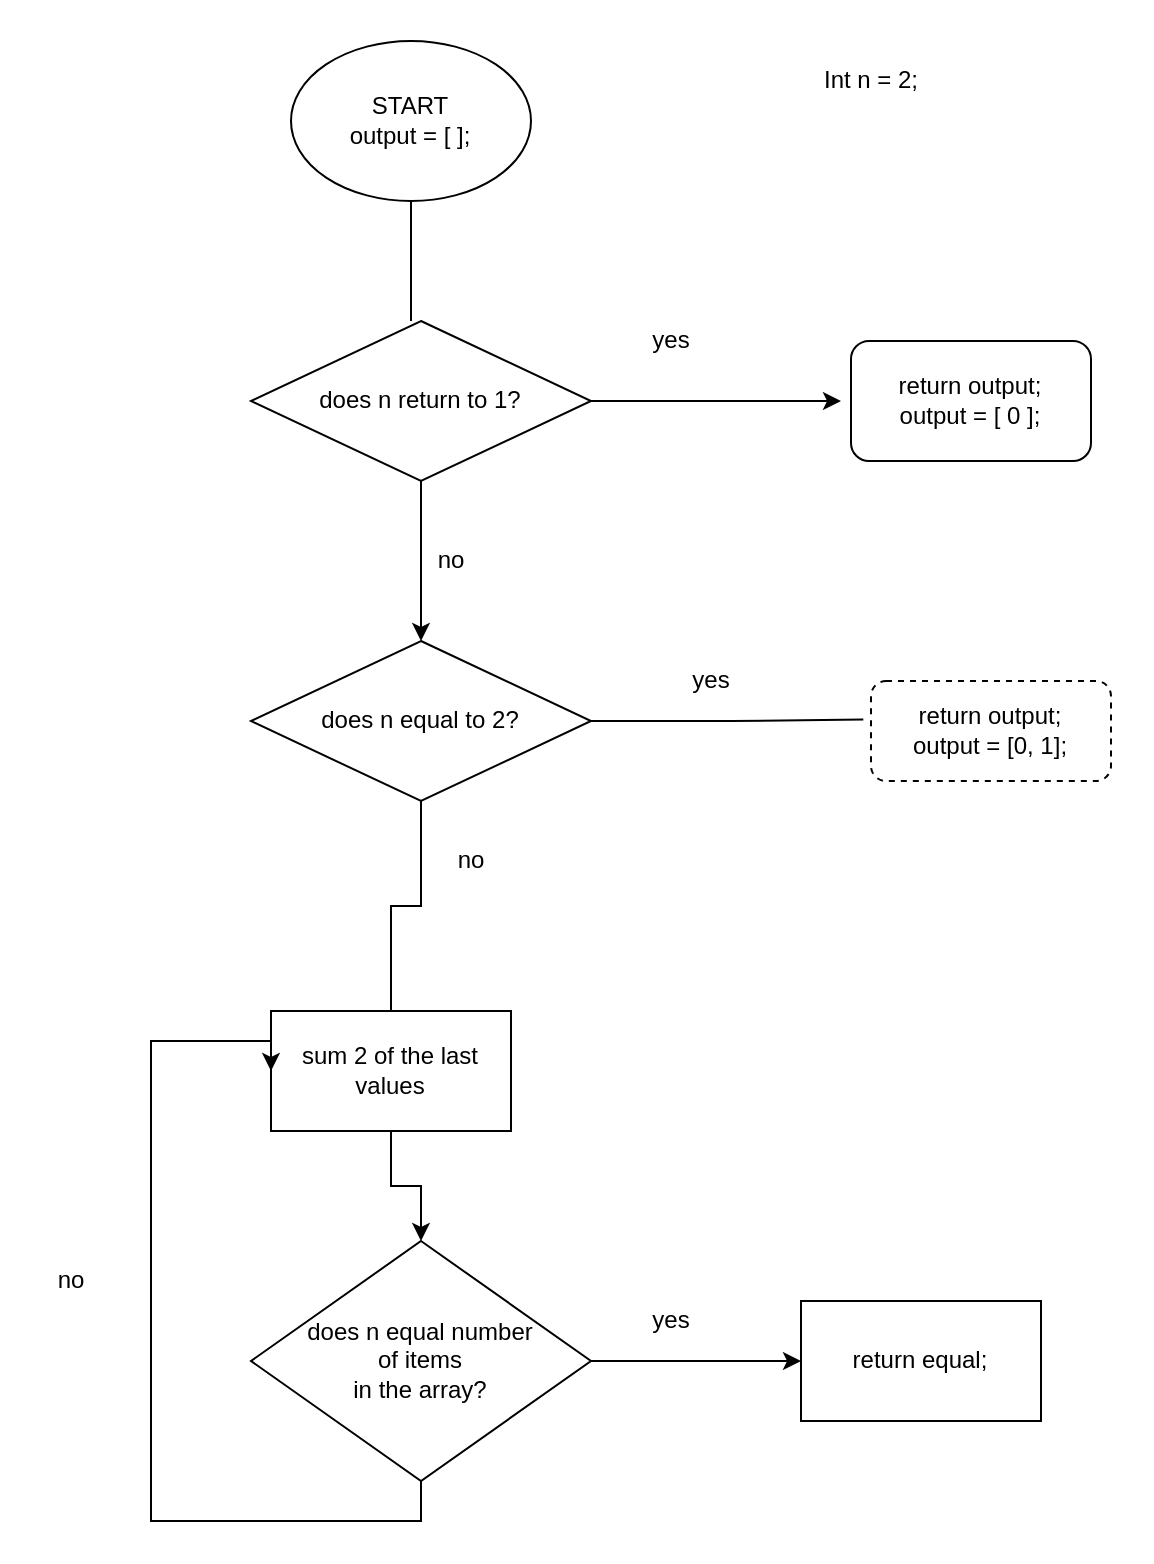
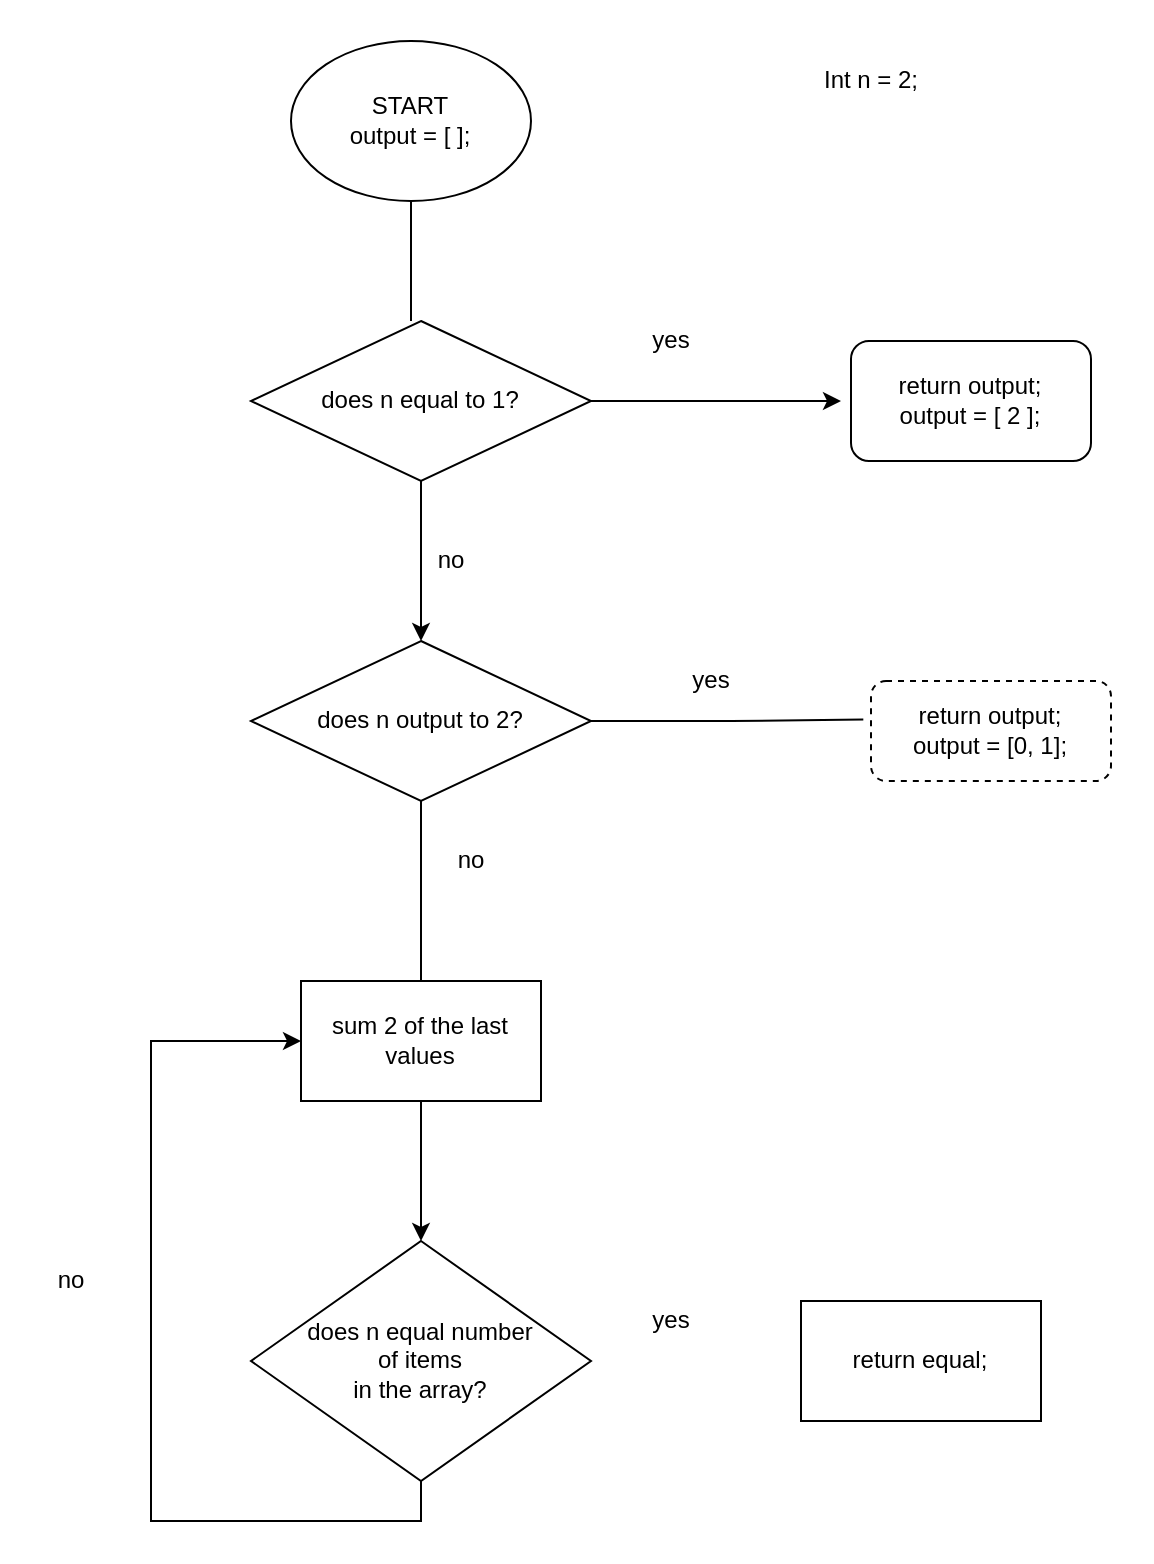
(421, 401) -> (421, 401)
(971, 401) -> (971, 401)
(421, 721) -> (421, 721)
(391, 1071) -> (421, 1041)
(689, 1361) -> none
